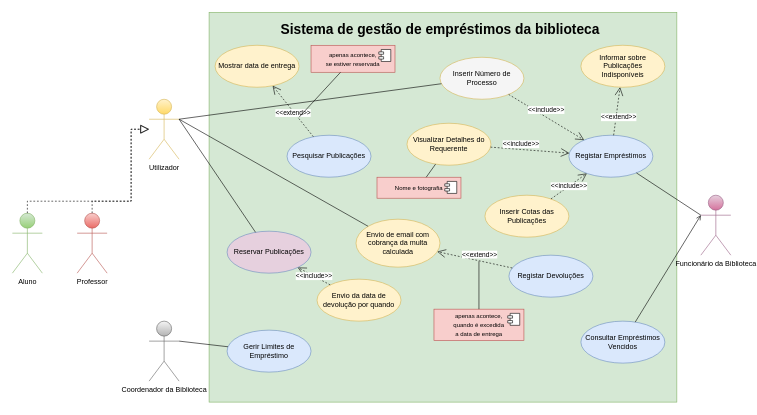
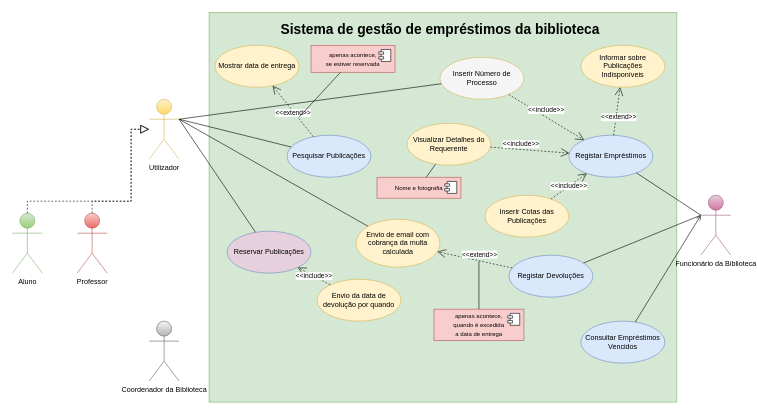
none -> (238, 134)
none -> (641, 240)
(204, 344) -> none
(269, 351) -> none
